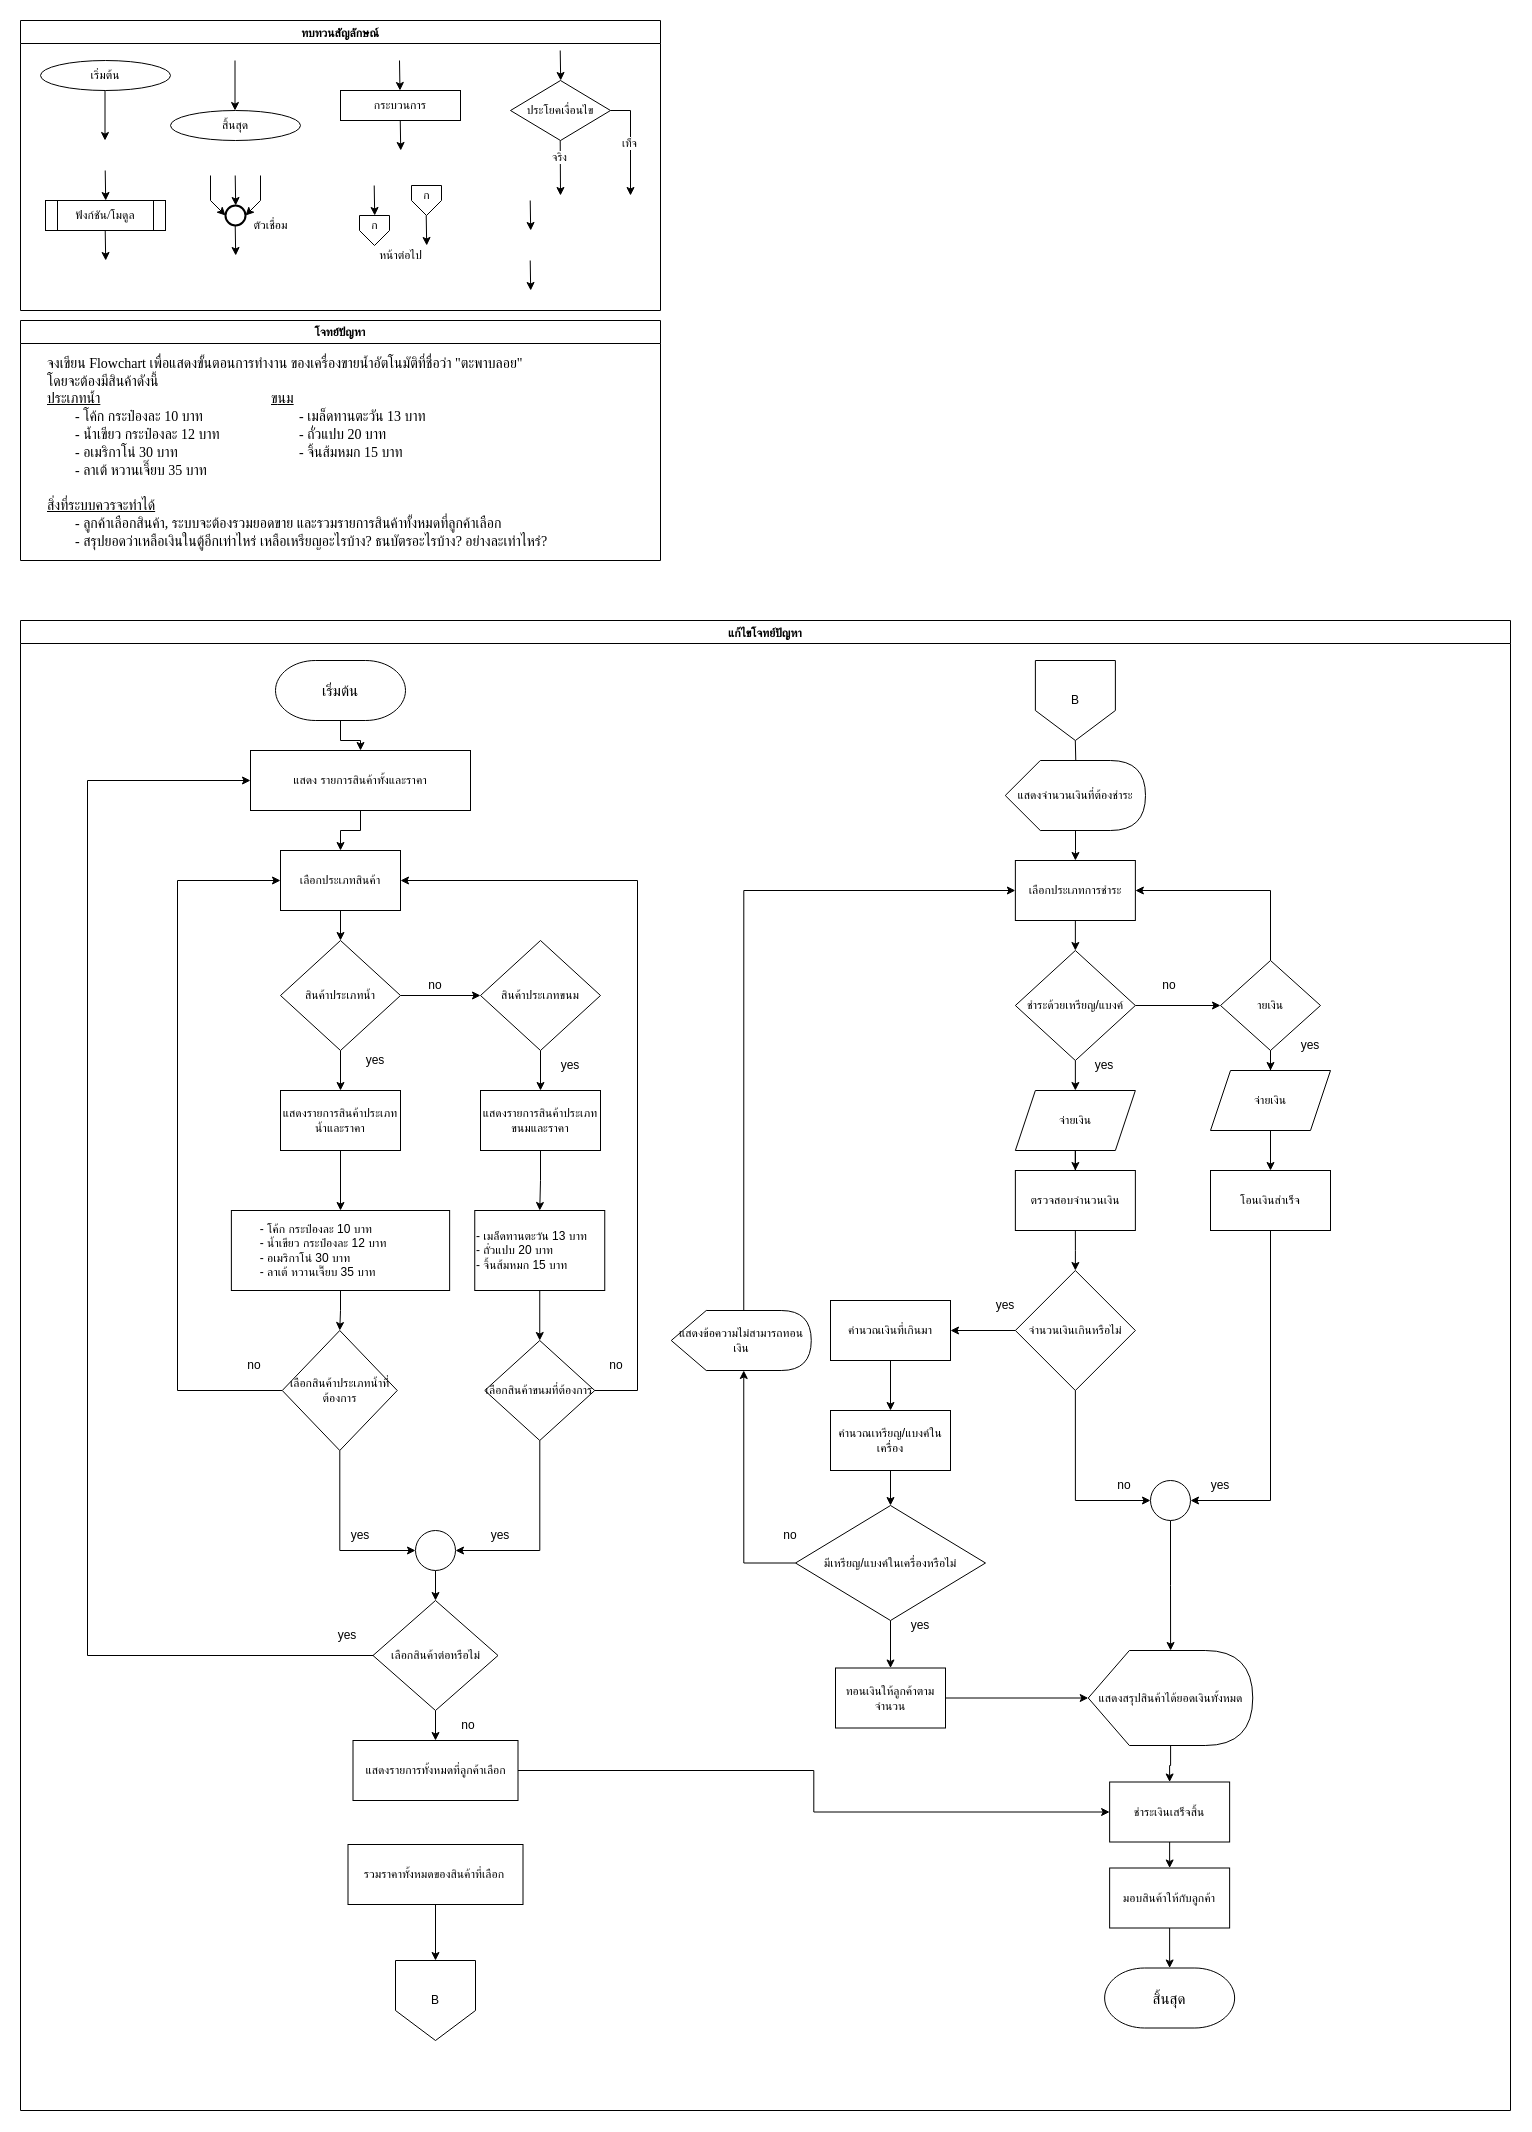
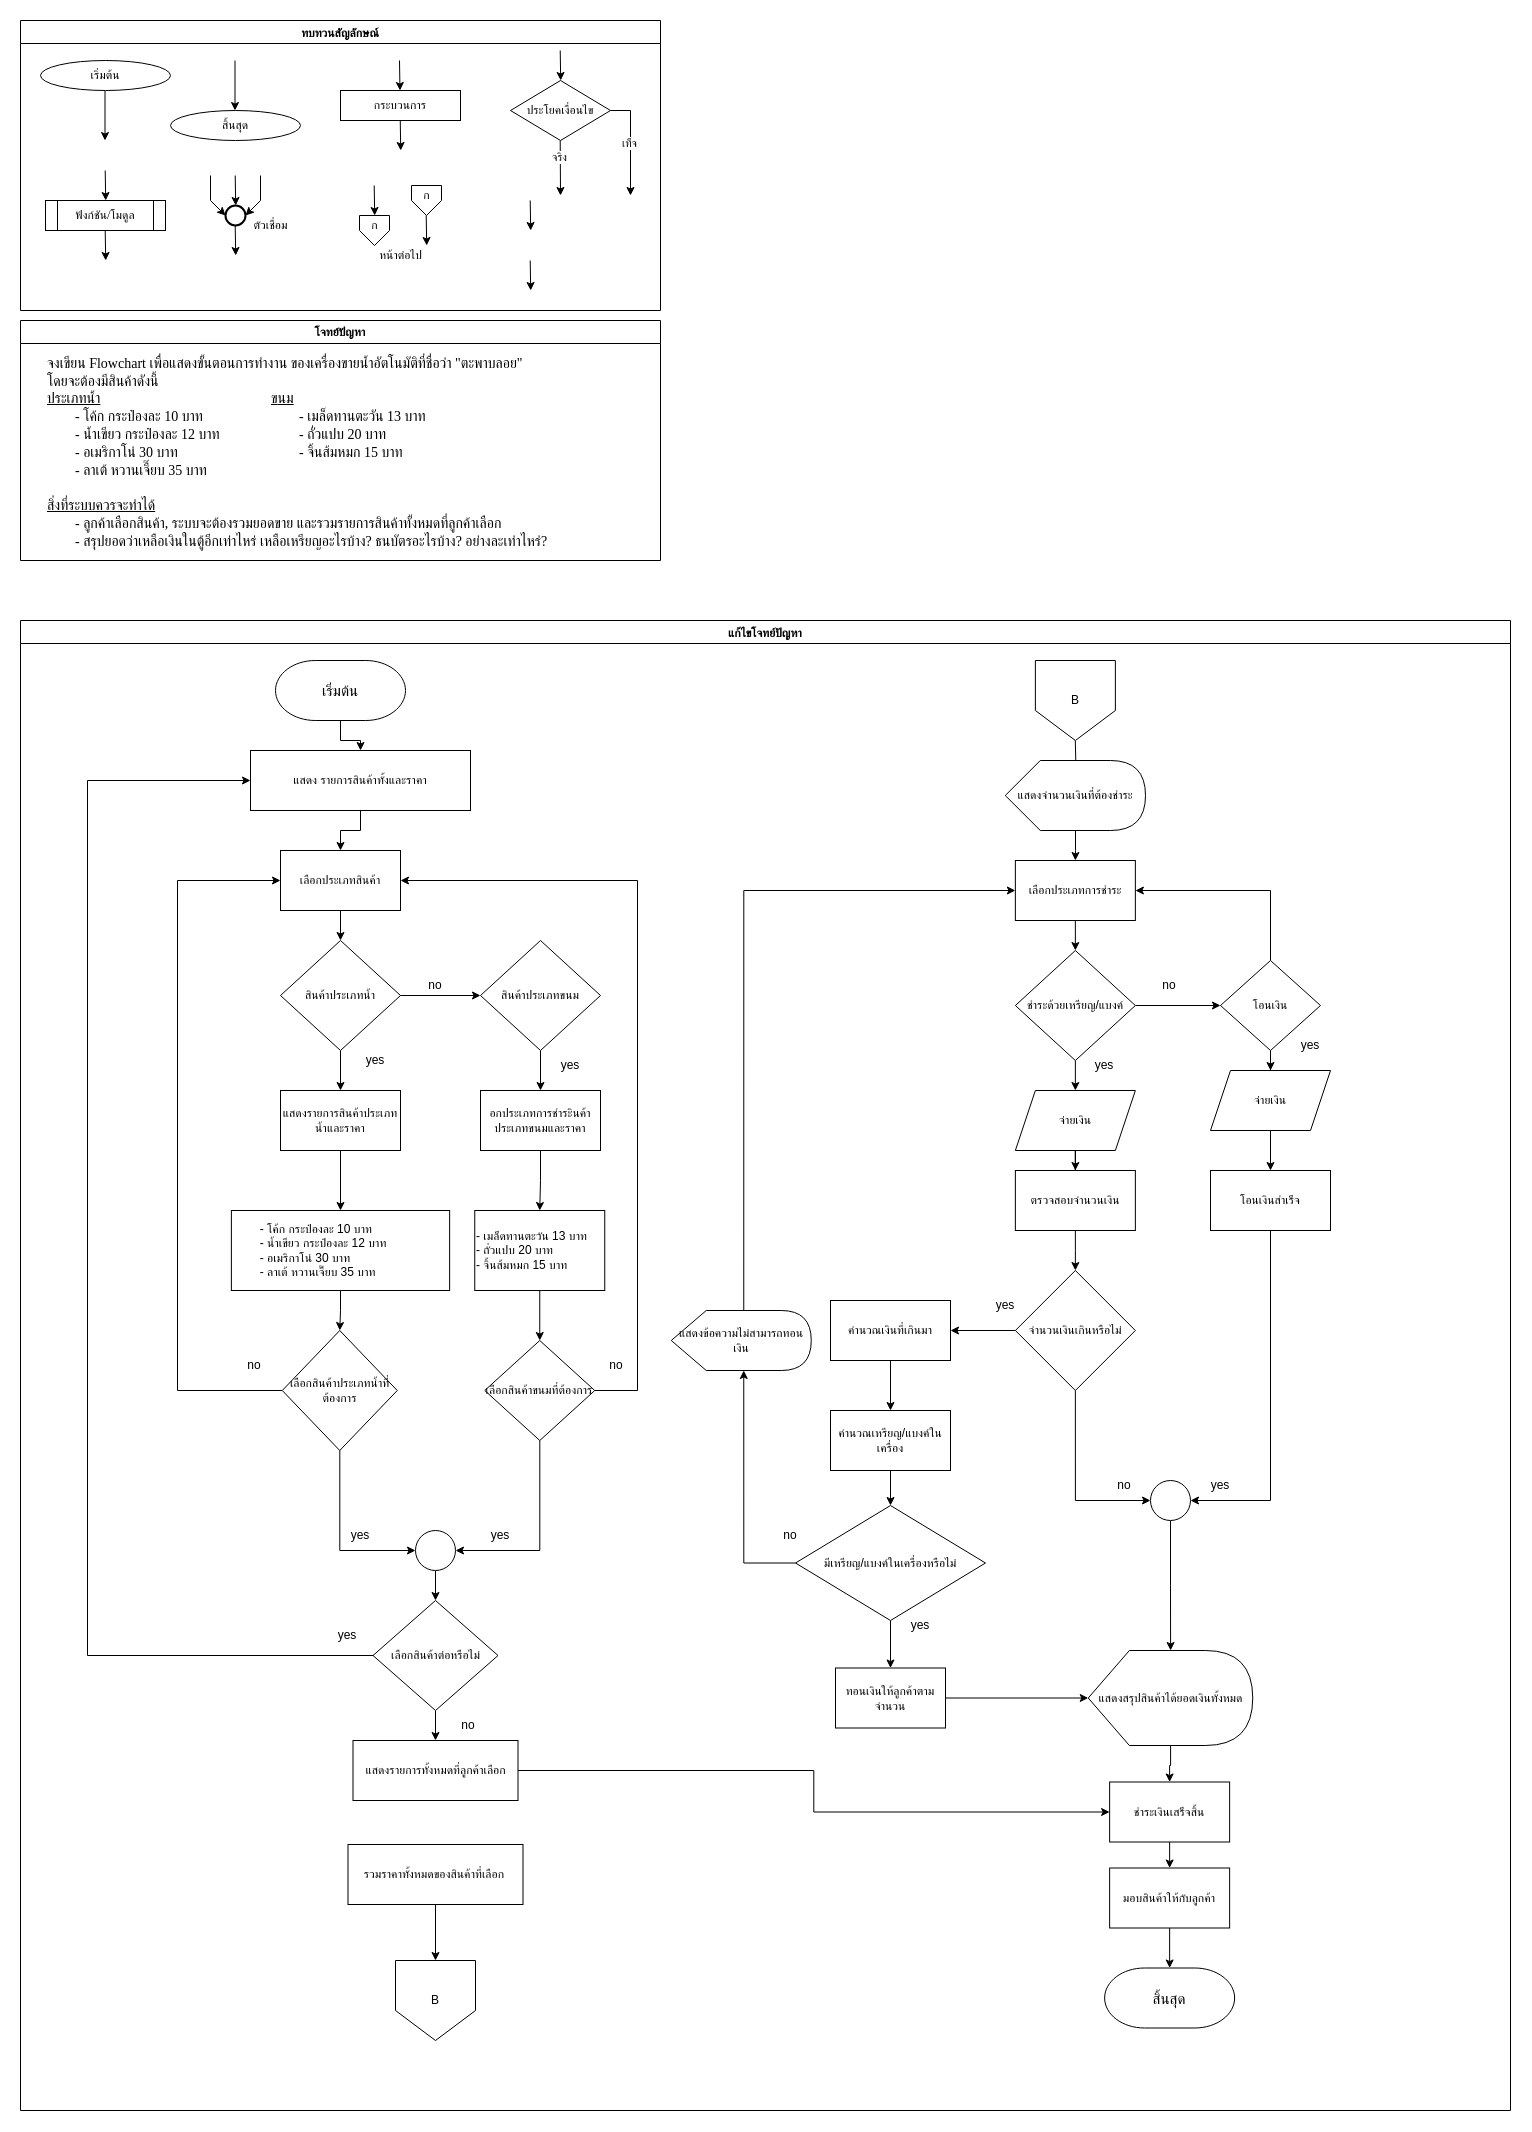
(1271, 1006) -> (1271, 1006)
(541, 1121) -> (541, 1121)
